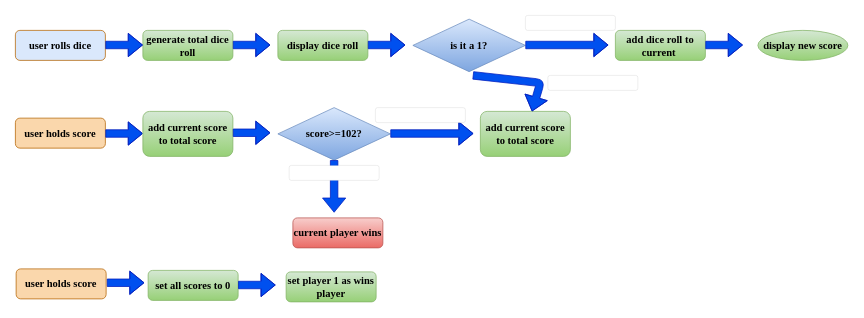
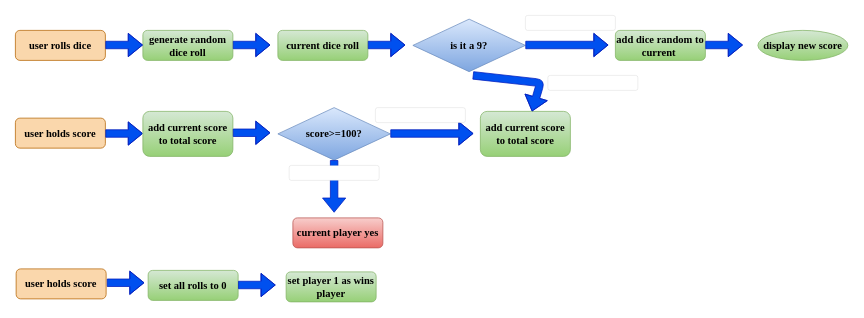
(60, 45) -> (60, 45)
(188, 45) -> (188, 45)
(323, 45) -> (323, 45)
(469, 45) -> (469, 45)
(660, 45) -> (660, 45)
(334, 134) -> (334, 134)
(338, 233) -> (338, 233)
(193, 285) -> (193, 285)
